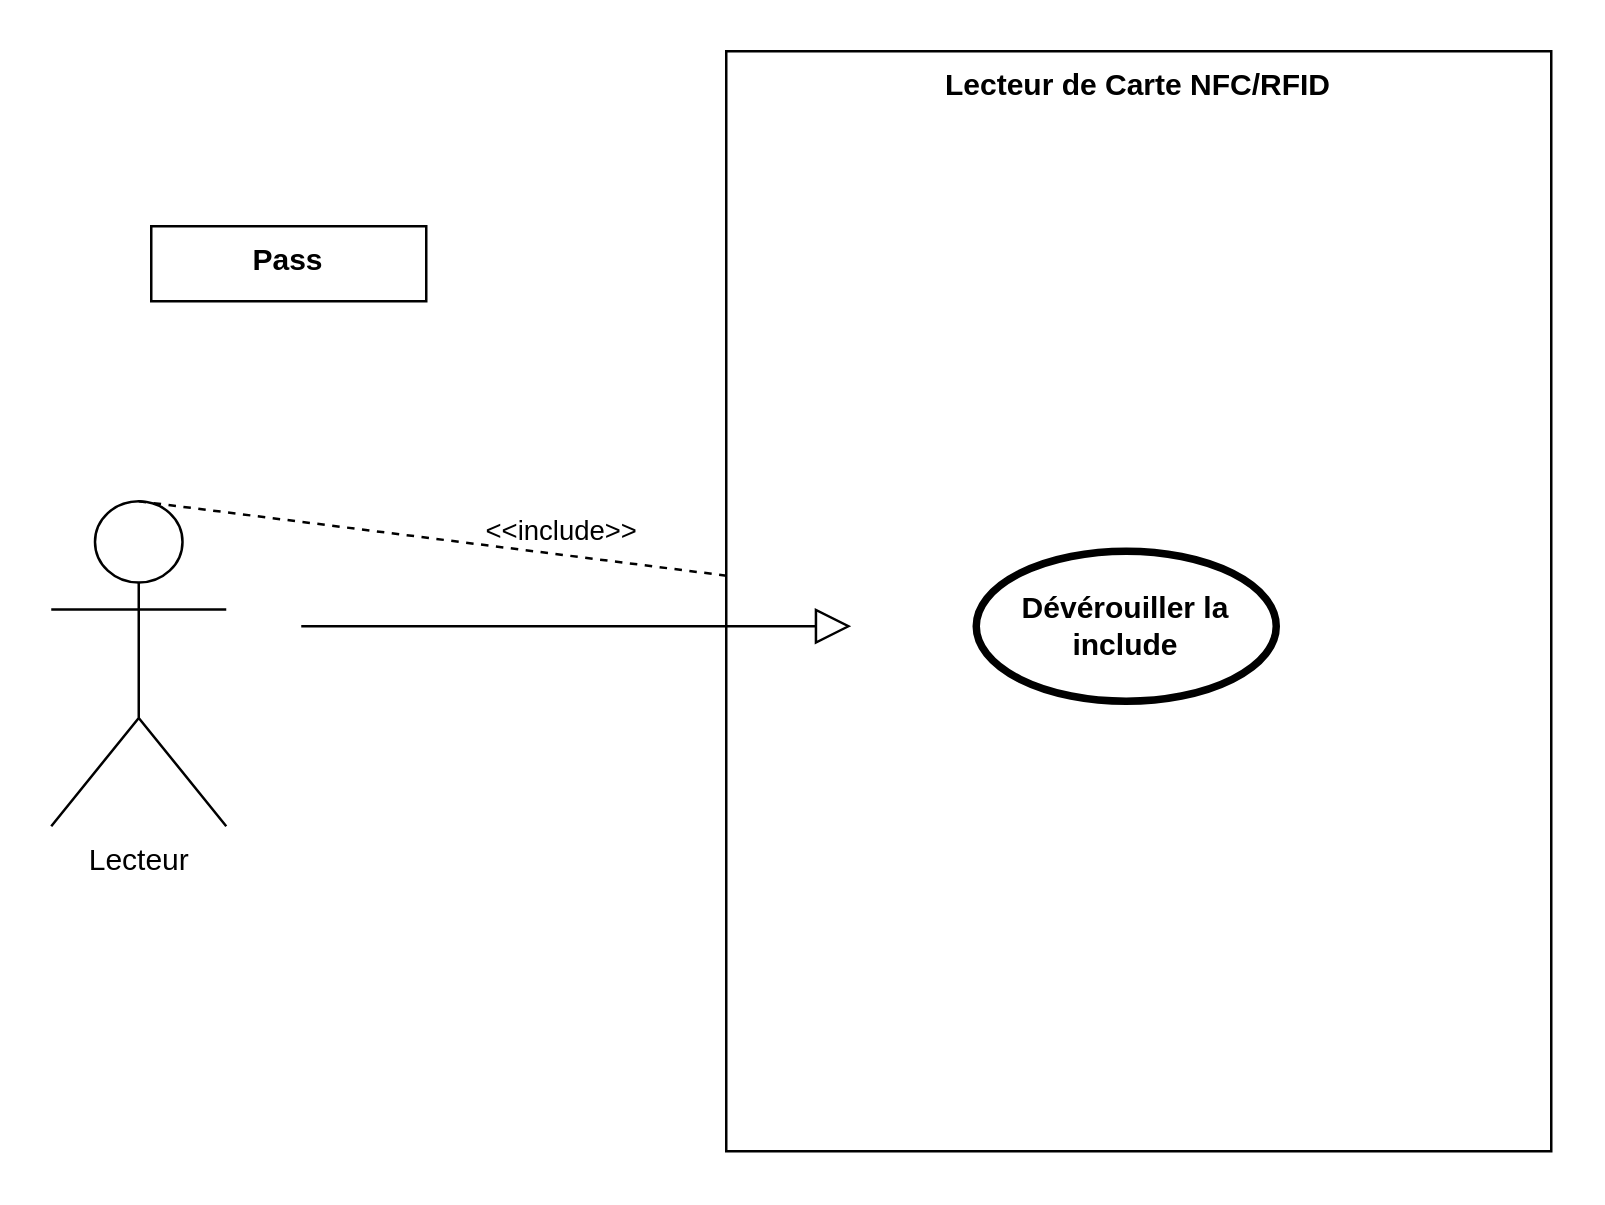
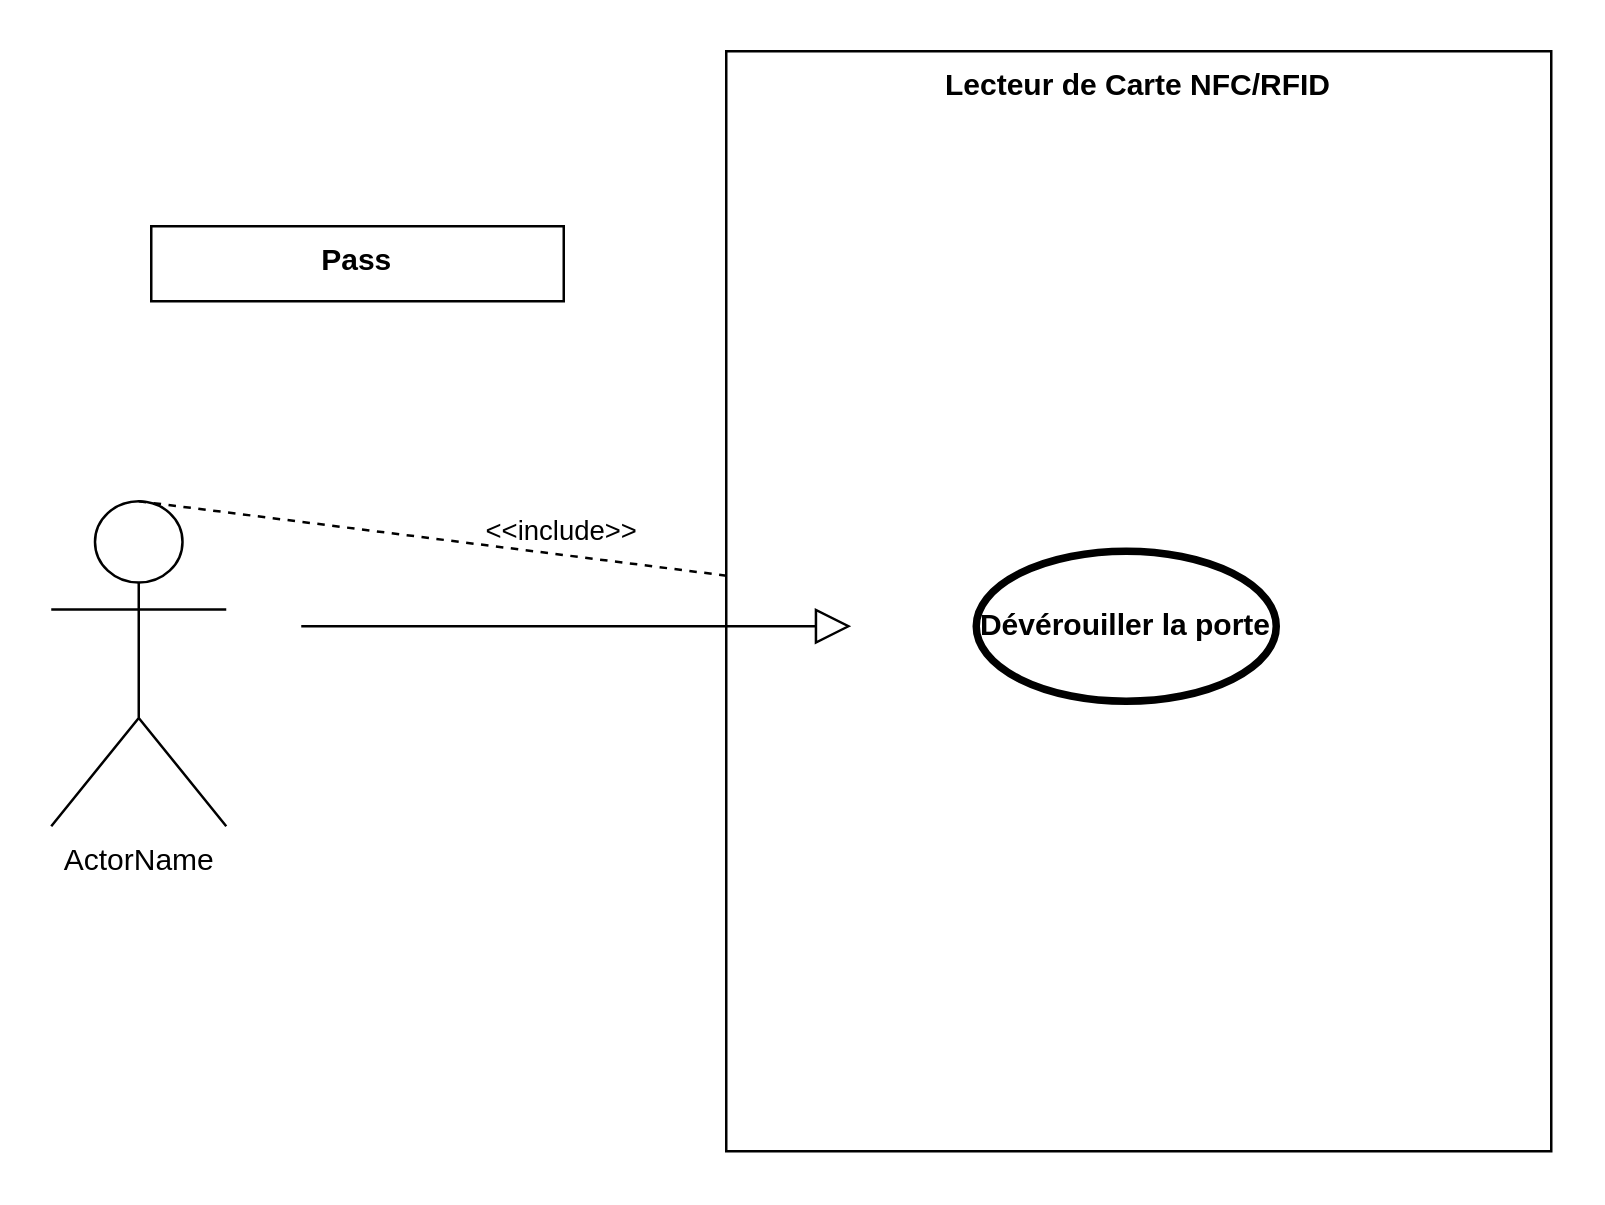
(289, 264) -> (358, 264)
(1126, 626) -> (1126, 626)
(140, 862) -> (140, 862)
